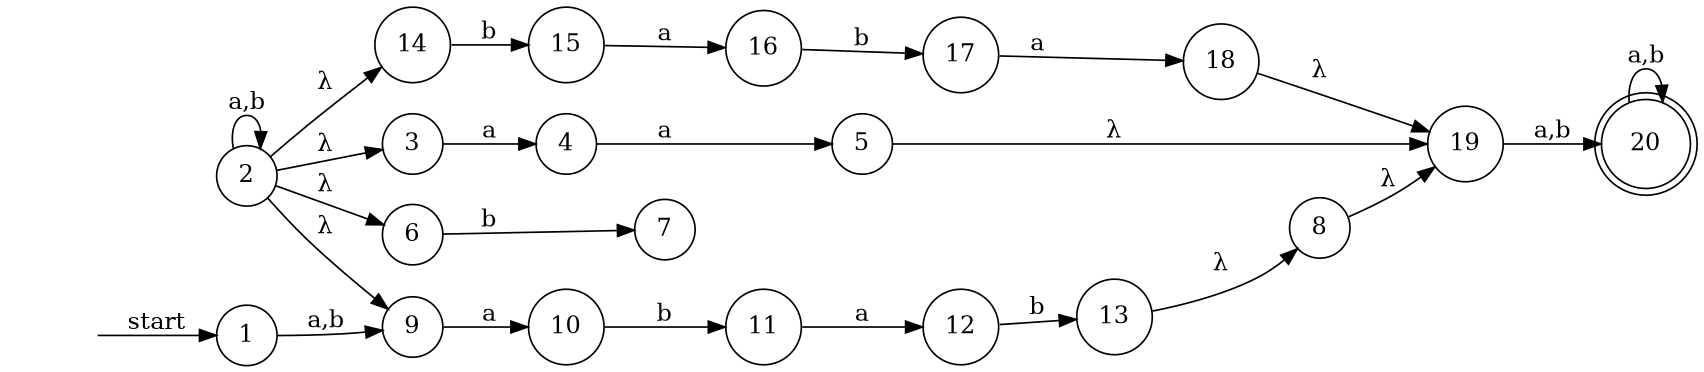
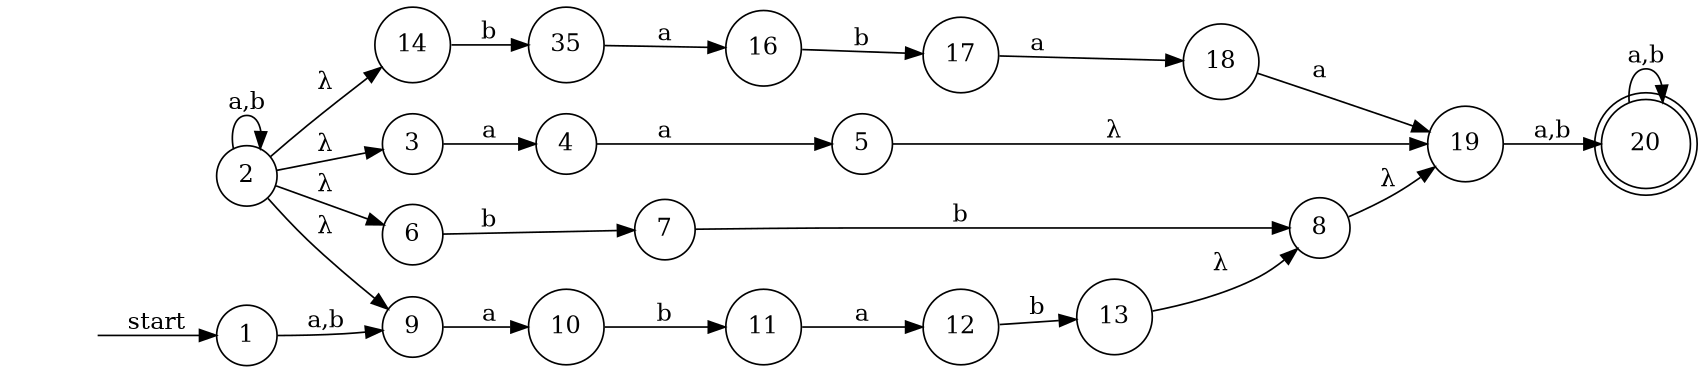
(566, 45) -> (566, 45)
(1320, 71) -> (1320, 71)
none -> (984, 228)
